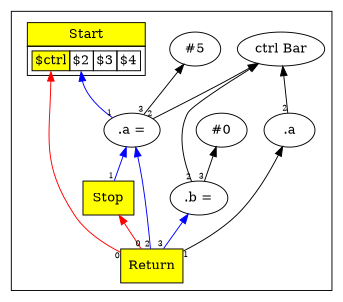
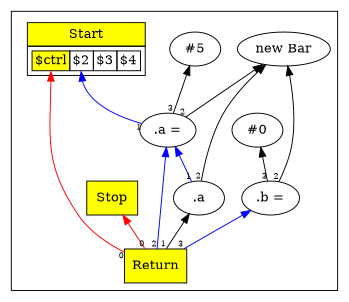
(281, 49) -> (284, 49)
(119, 168) -> (185, 168)
